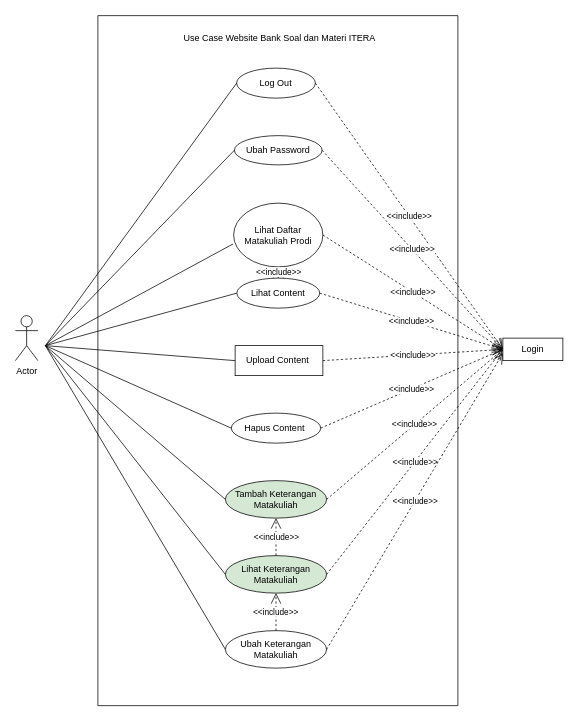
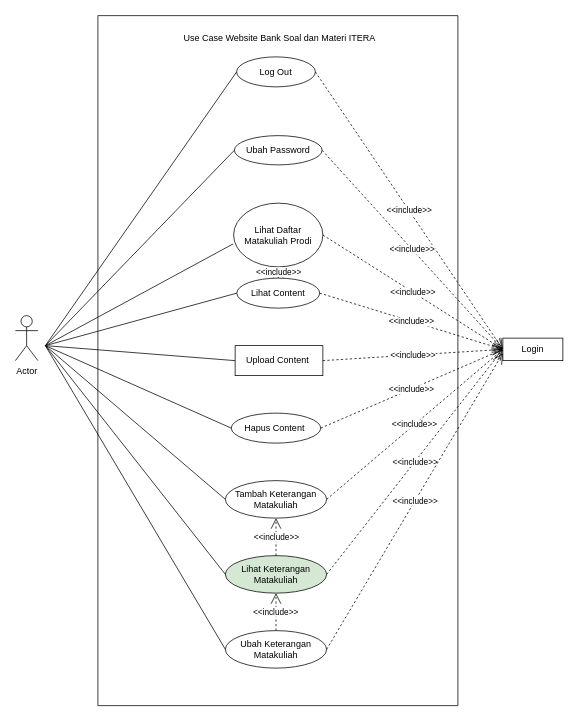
(276, 83) -> (276, 72)
(276, 499) -> (276, 499)
